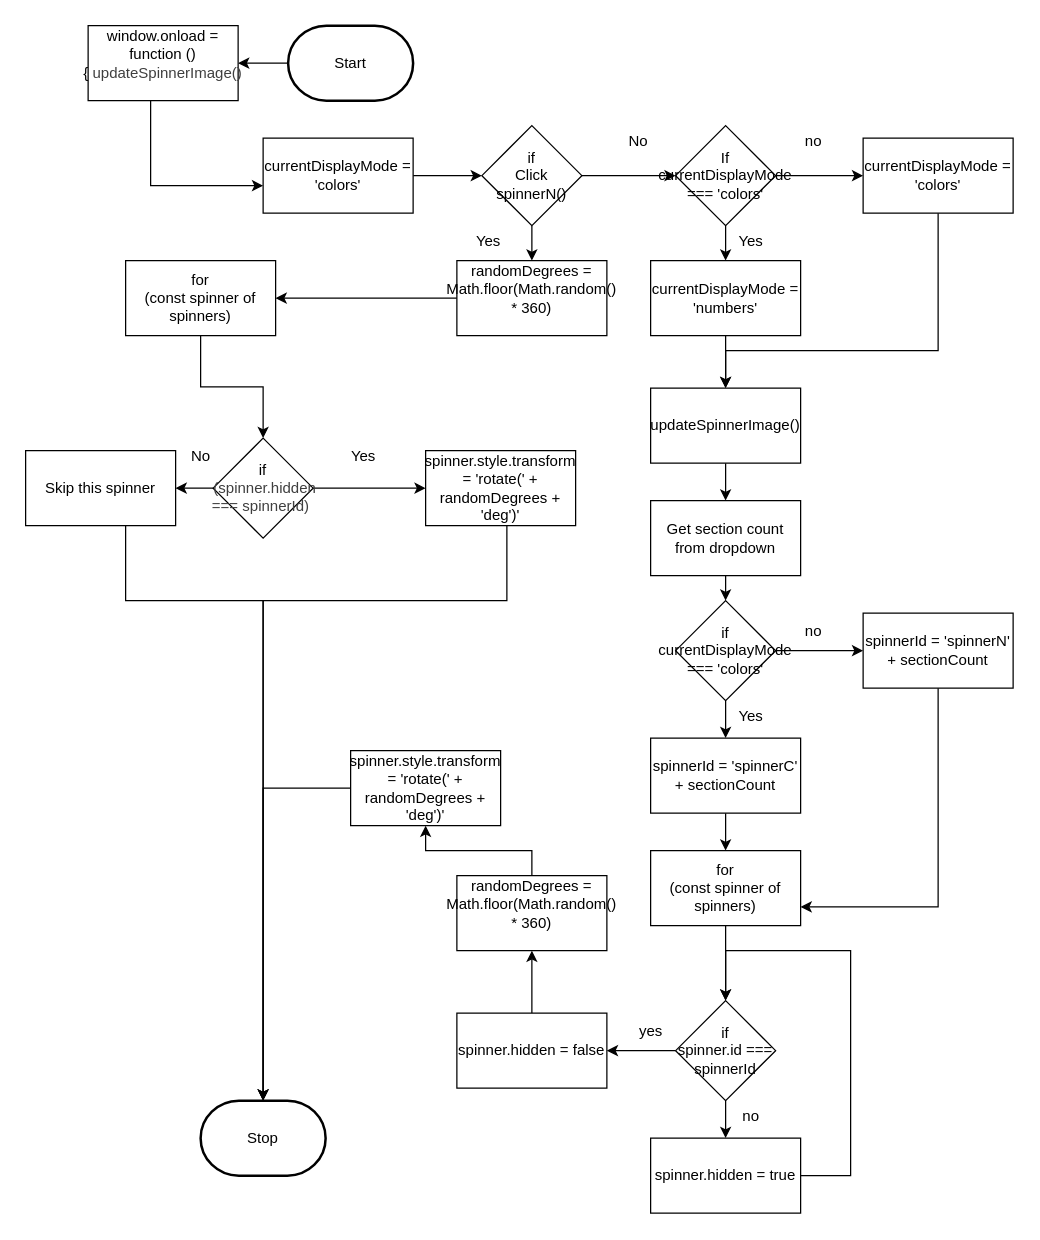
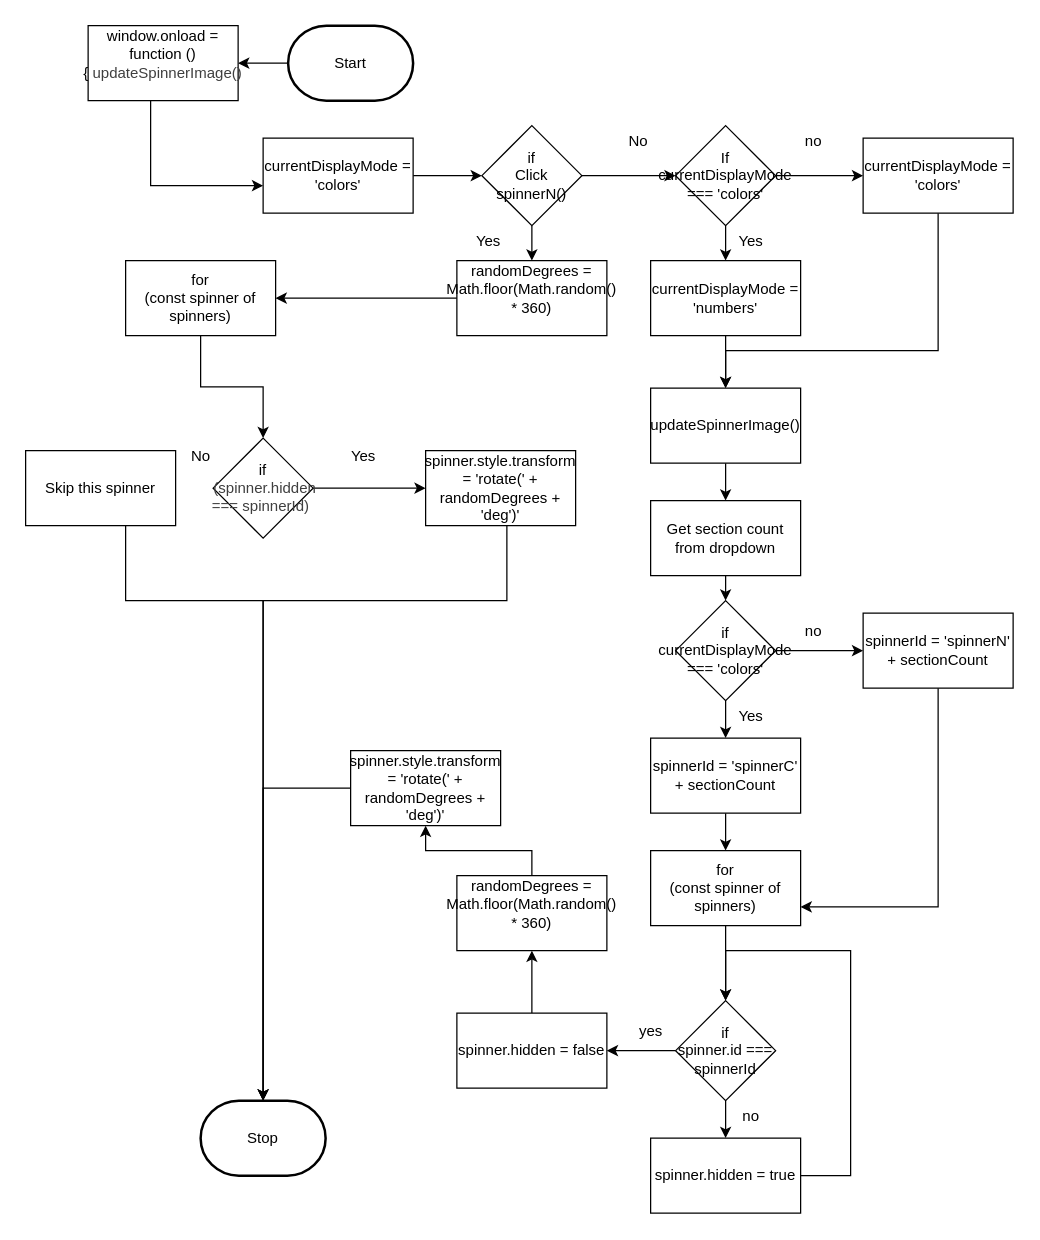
(199, 488) -> none
